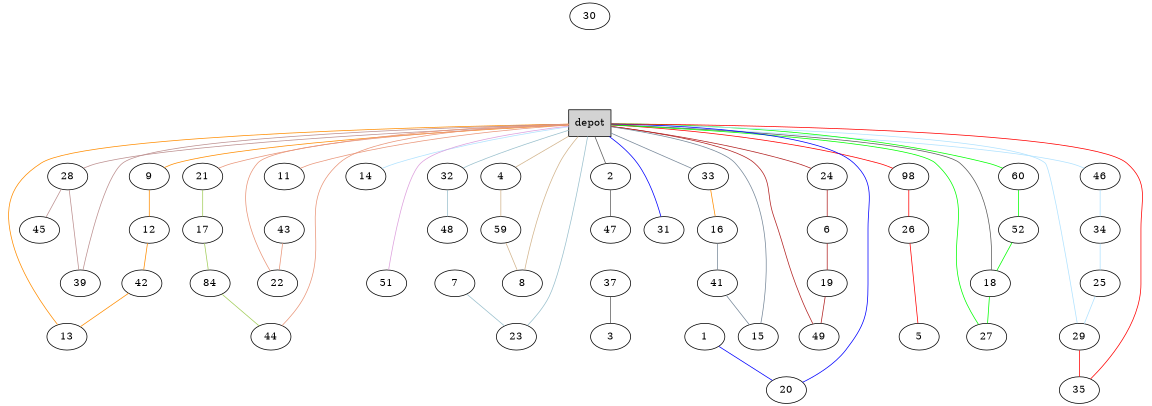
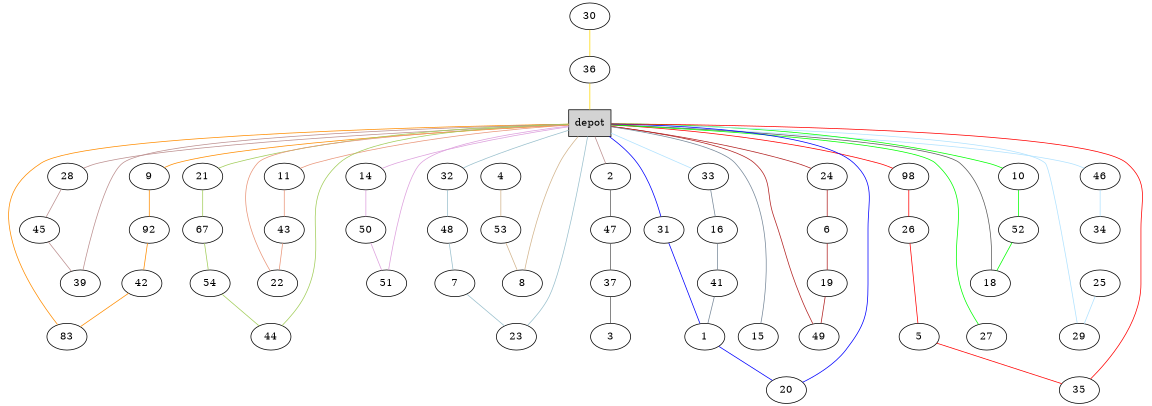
none -> (590, 70)
(392, 136) -> (392, 136)
(474, 144) -> (474, 144)
(600, 150) -> (600, 150)
(652, 151) -> (652, 151)
(542, 152) -> none
(337, 165) -> (337, 165)
(1019, 177) -> (1019, 177)
none -> (284, 203)
(713, 203) -> (713, 203)
(74, 230) -> (60, 257)
(149, 230) -> (149, 230)
(203, 230) -> (203, 230)
none -> (366, 230)
(501, 230) -> (501, 230)
none -> (451, 256)
none -> (611, 257)
(1100, 257) -> none
(210, 283) -> (210, 283)
none -> (684, 283)
(738, 310) -> (711, 310)
(988, 310) -> none
(67, 337) -> (67, 337)
(1079, 363) -> (999, 363)
